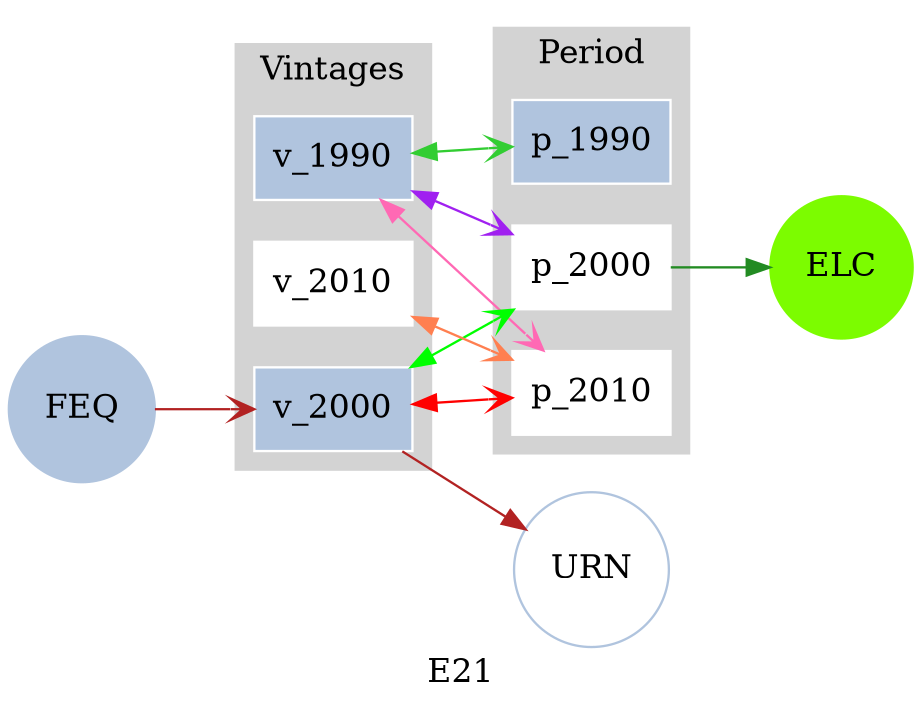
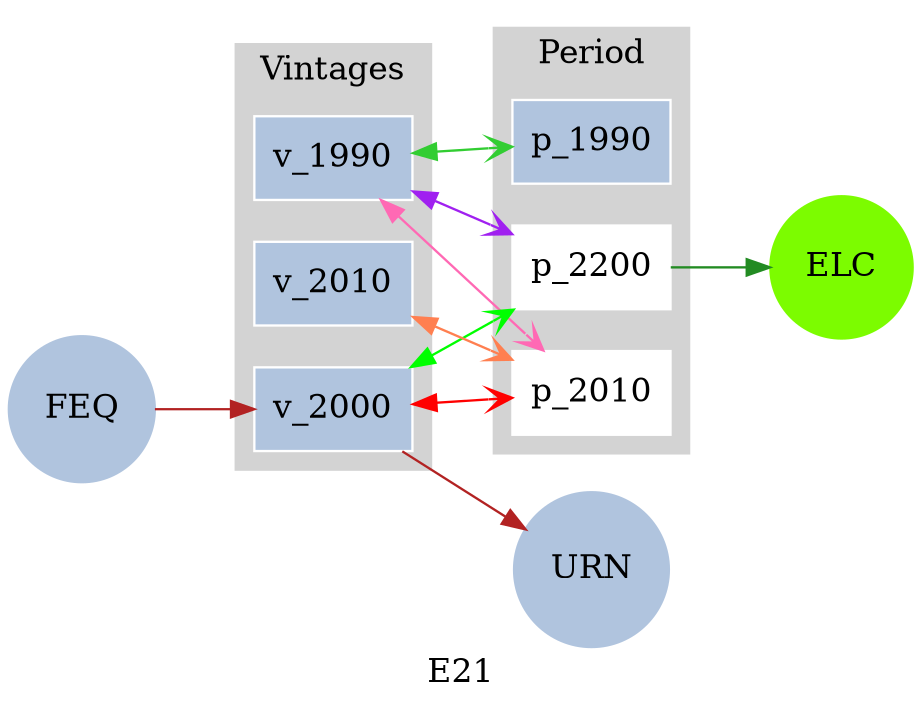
(591, 267) -> (591, 267)
(333, 284) -> (333, 284)
(193, 409) -> (193, 409)
(591, 570) -> (591, 570)
